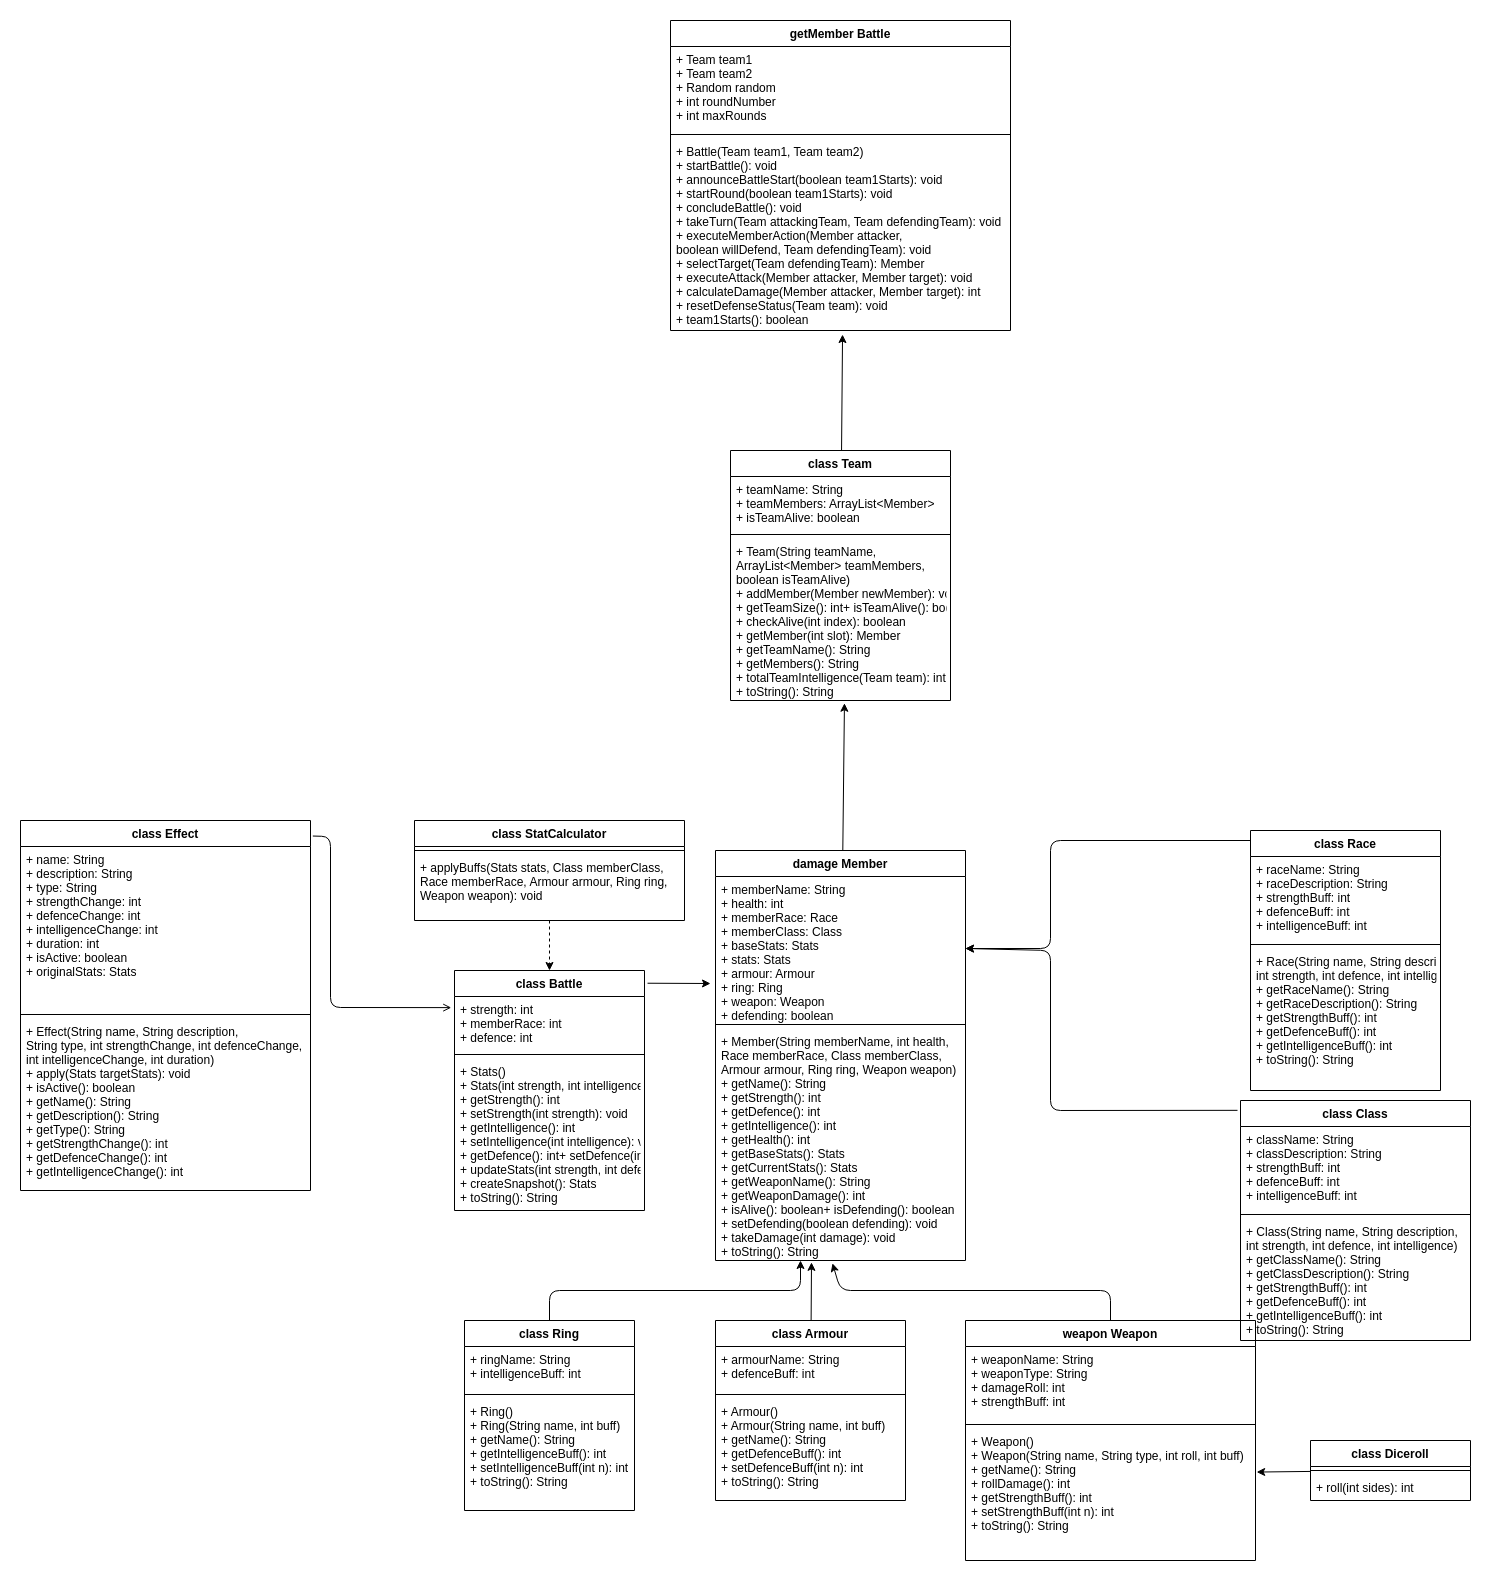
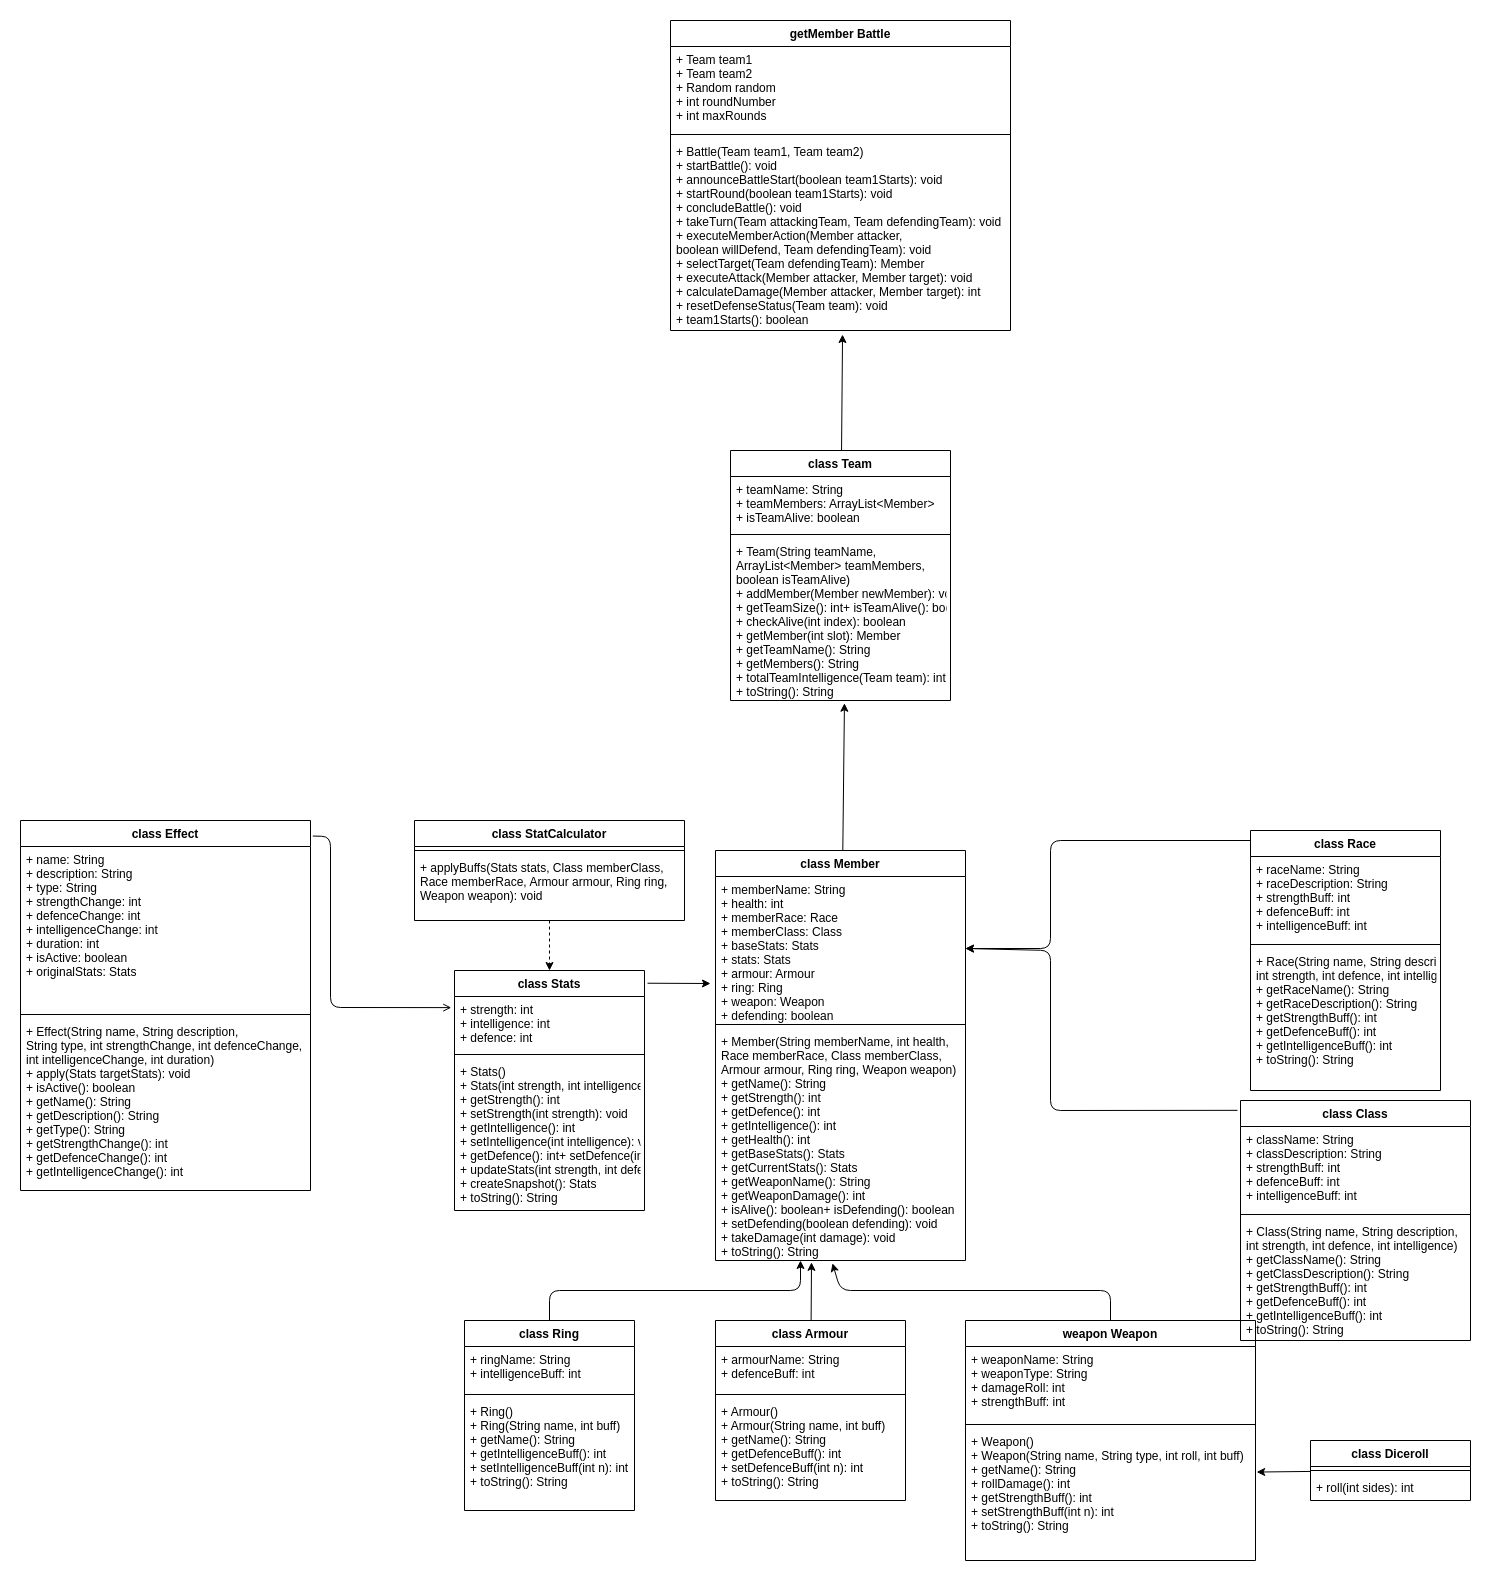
(840, 864) -> (840, 864)
(549, 984) -> (549, 984)
(504, 1010) -> (504, 1010)
